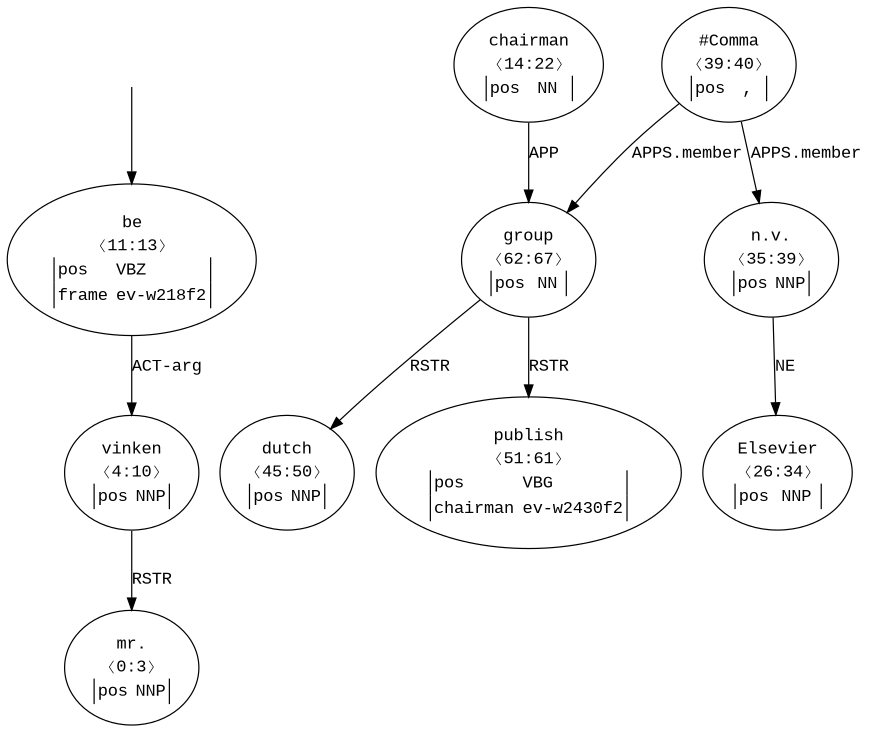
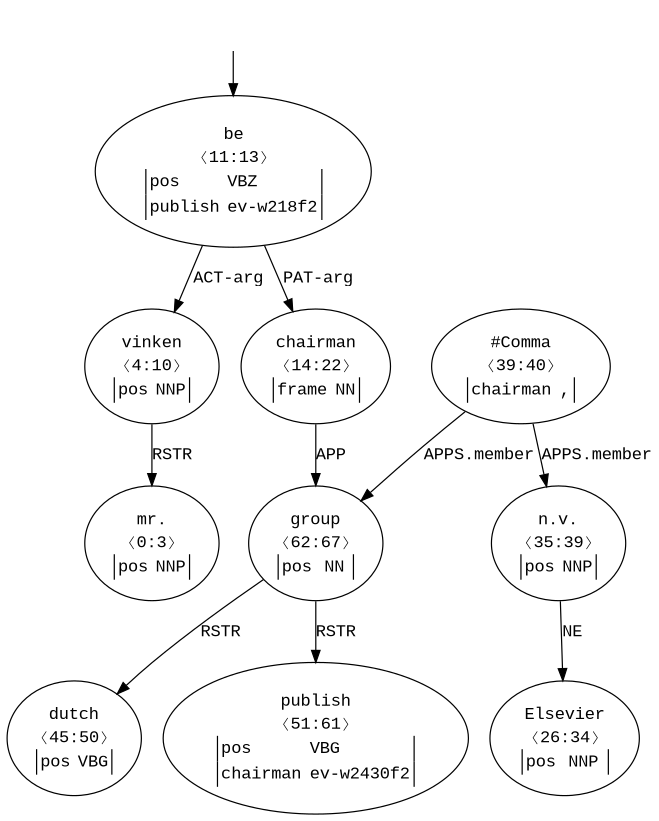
(505, 88) -> (302, 389)
(710, 88) -> (512, 389)
none -> (276, 273)
(83, 295) -> (185, 207)
(306, 496) -> (93, 761)
